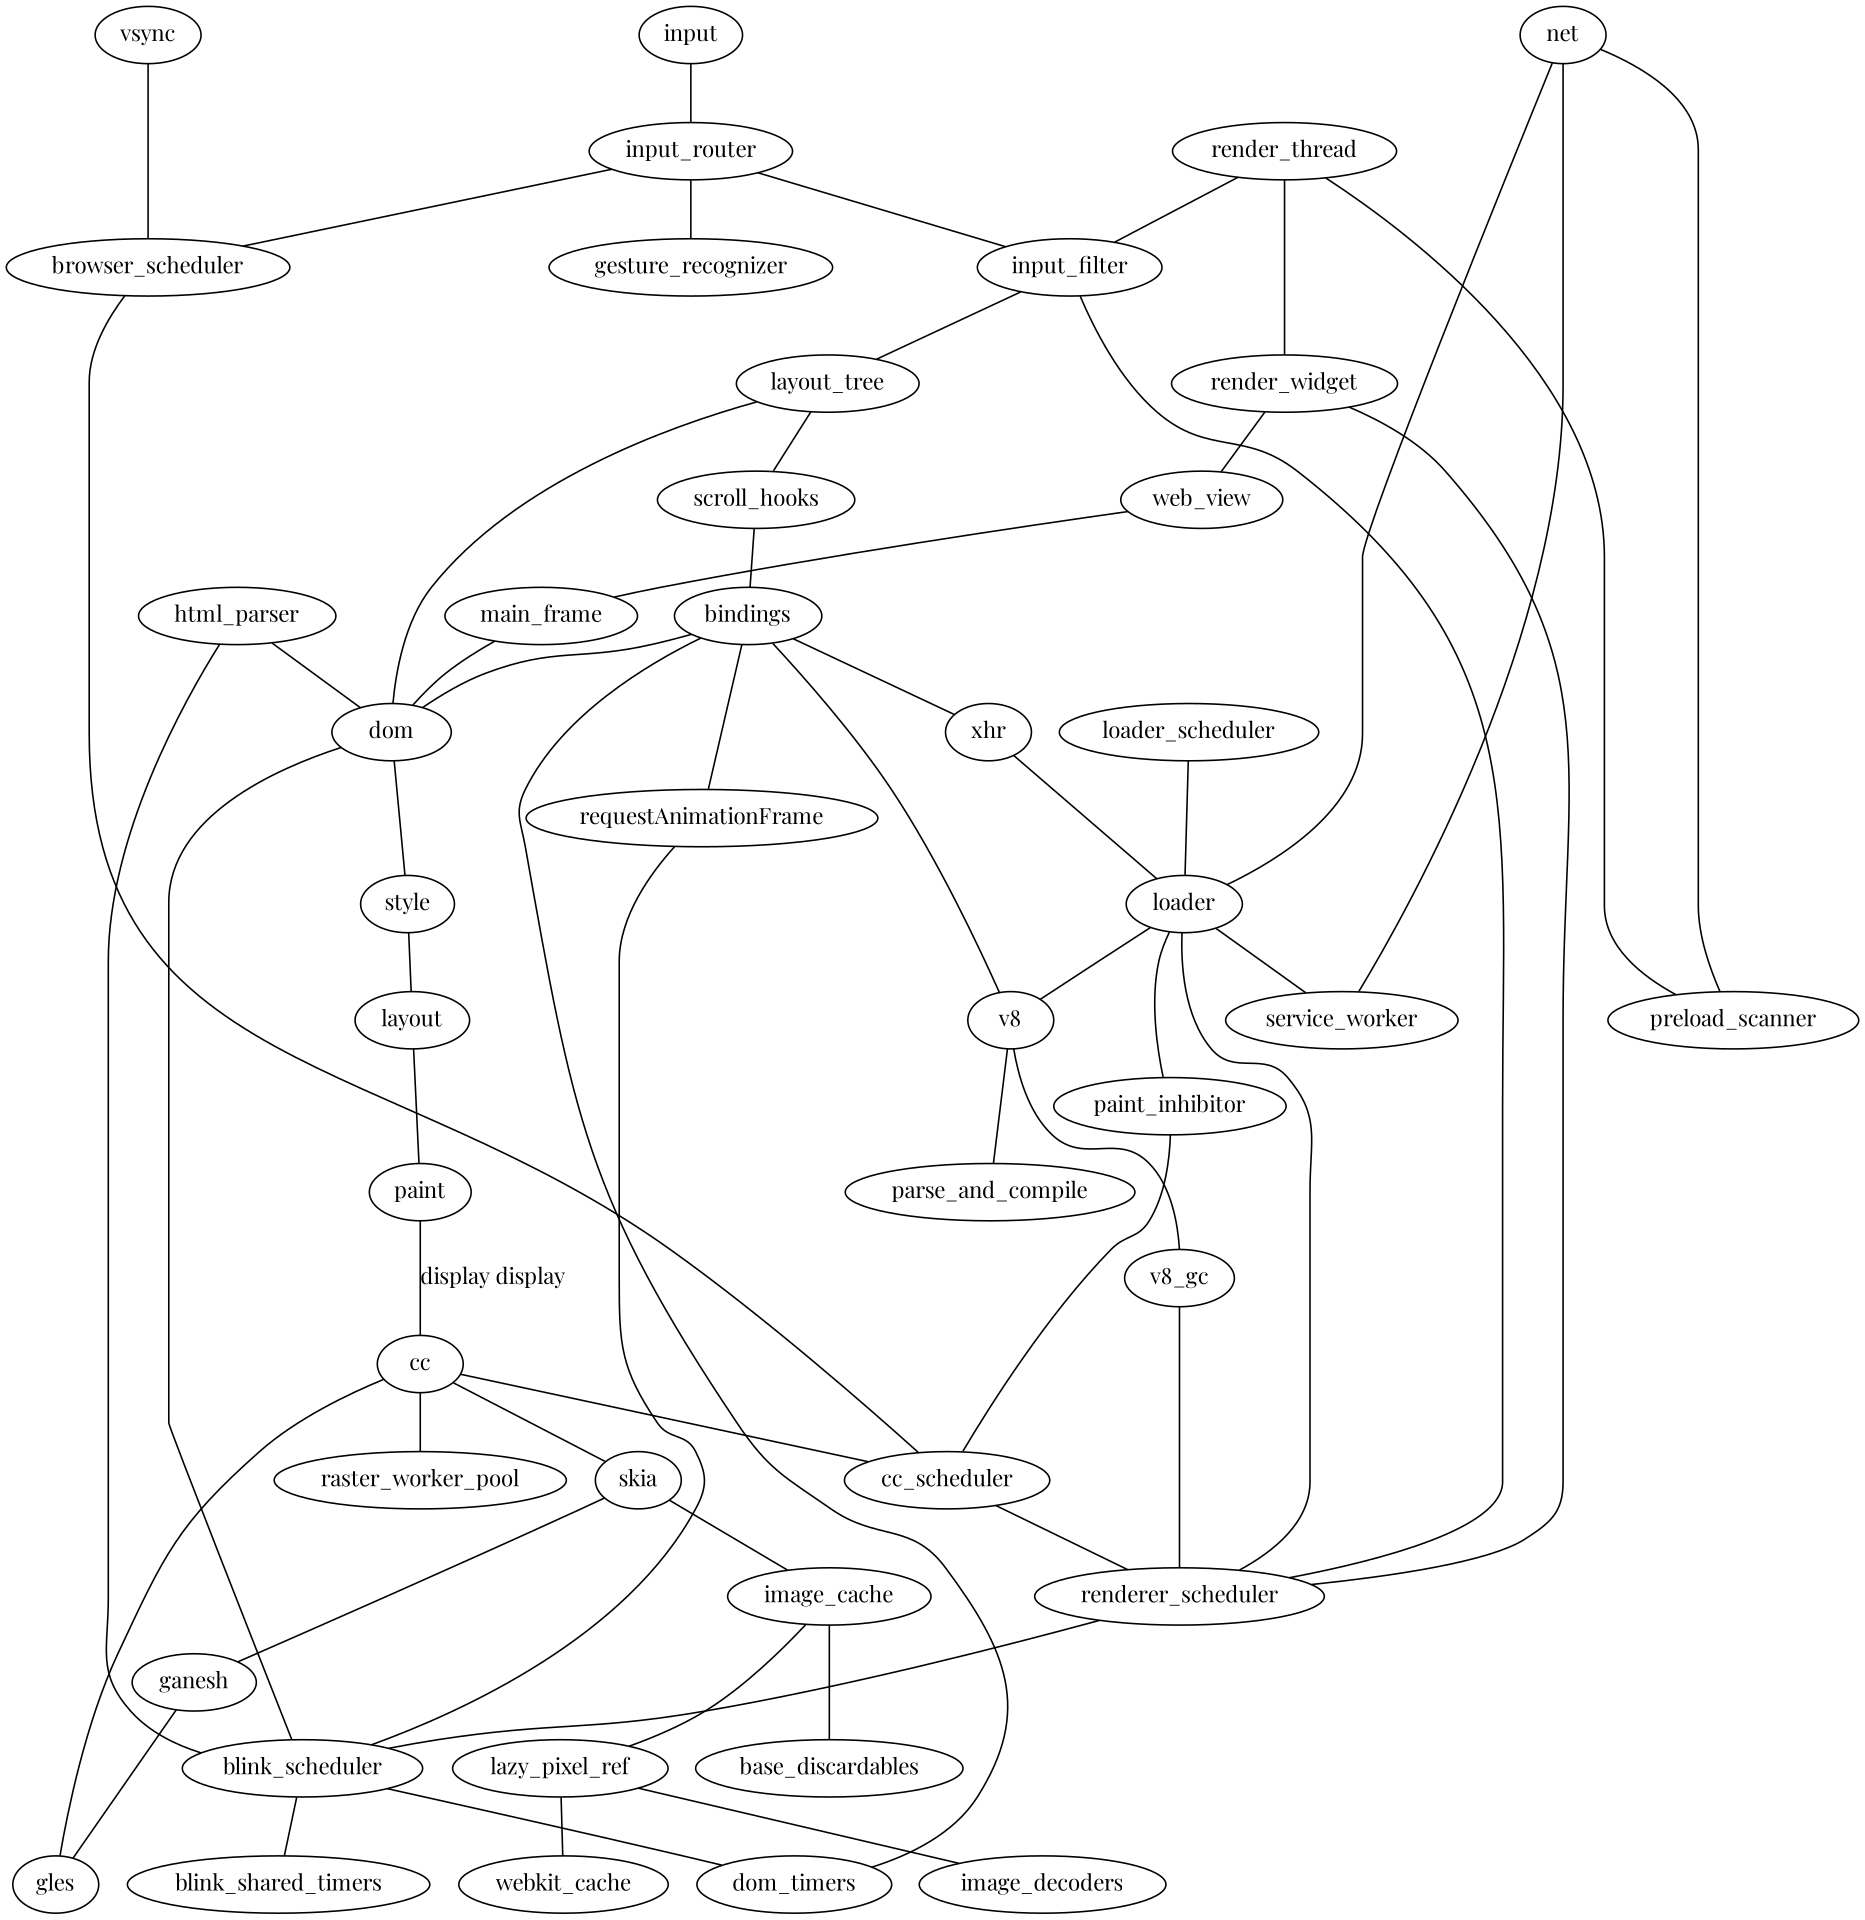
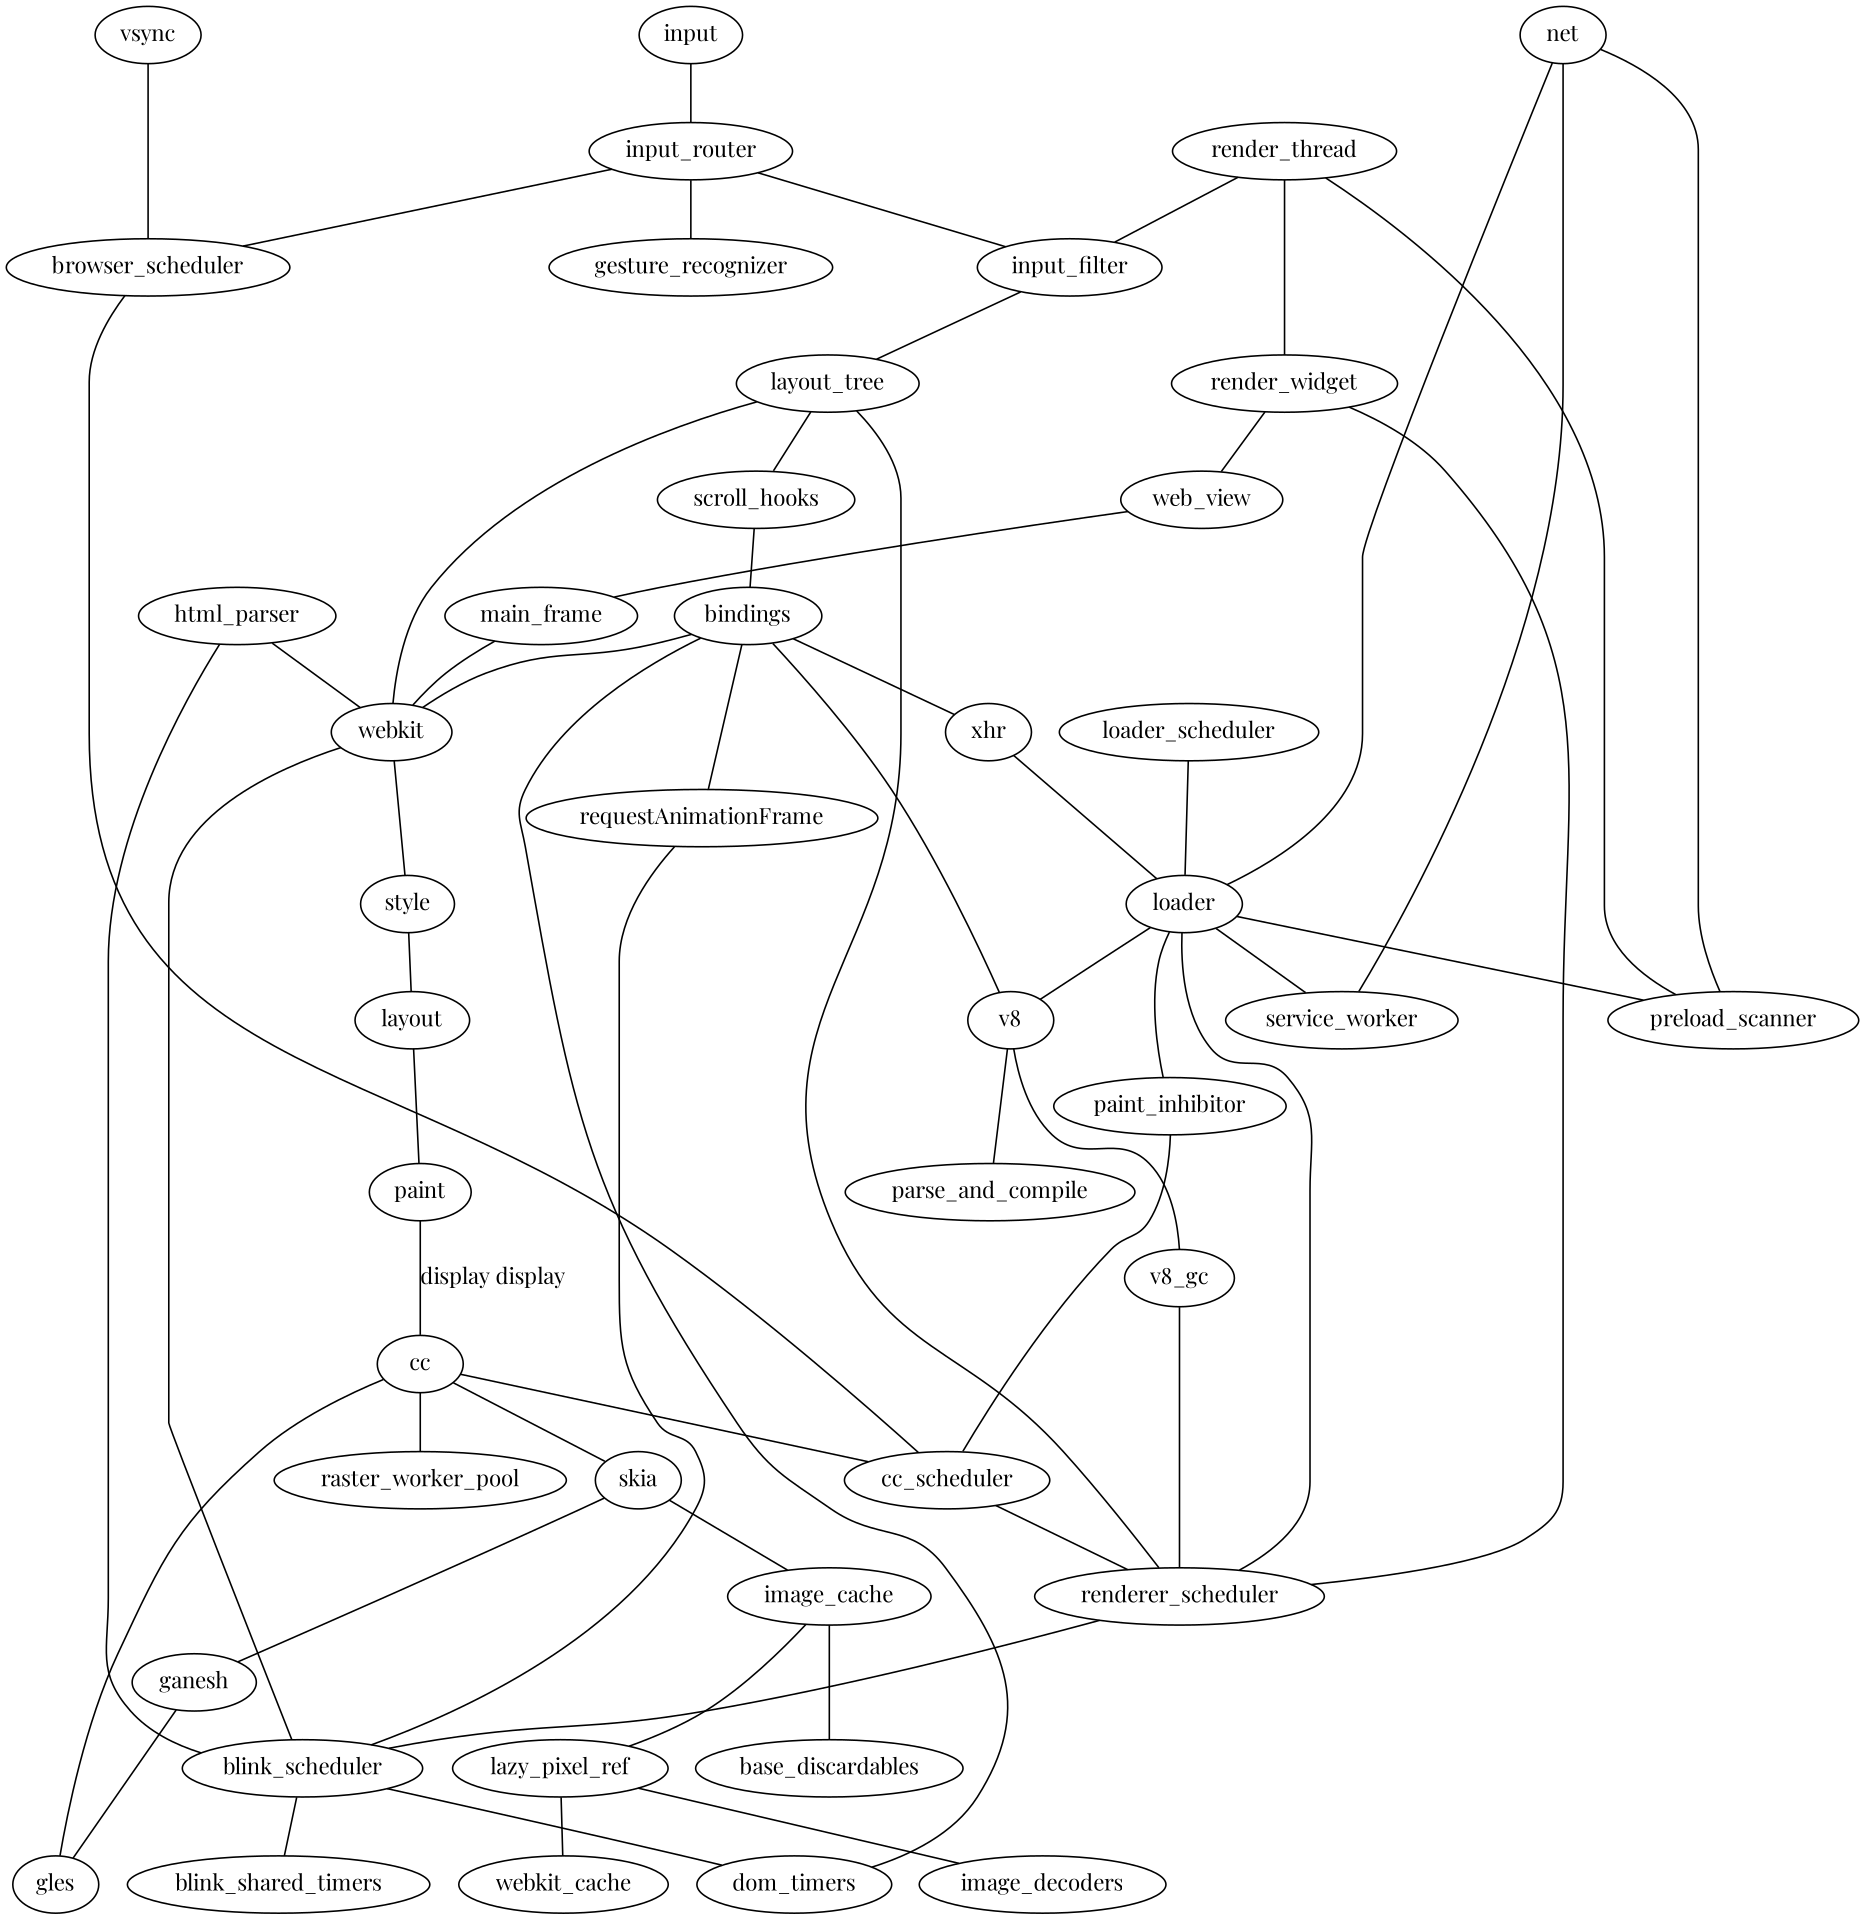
(392, 732) -> (392, 732)
(1503, 917) -> (814, 1046)
none -> (1440, 958)
